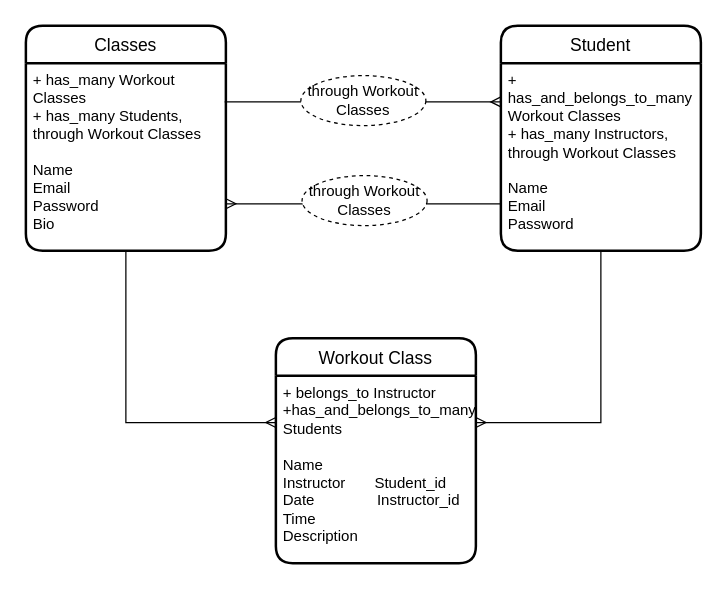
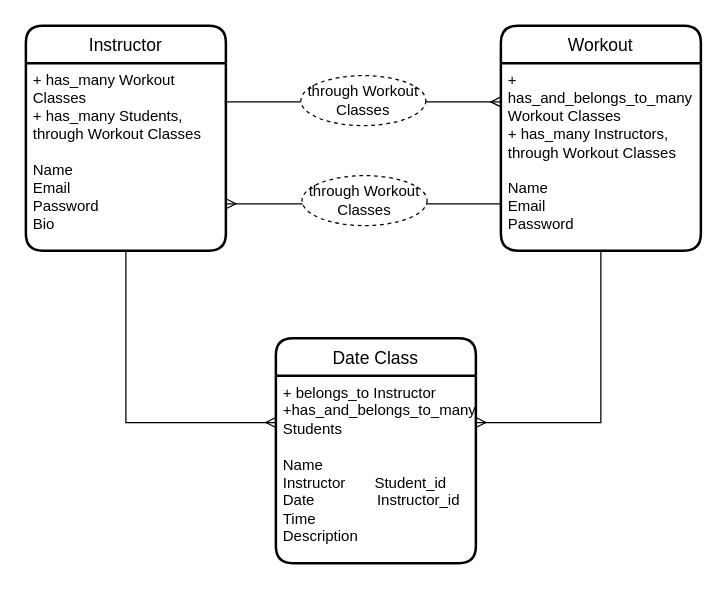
(125, 45) -> (125, 45)
(600, 45) -> (600, 45)
(375, 358) -> (375, 358)
